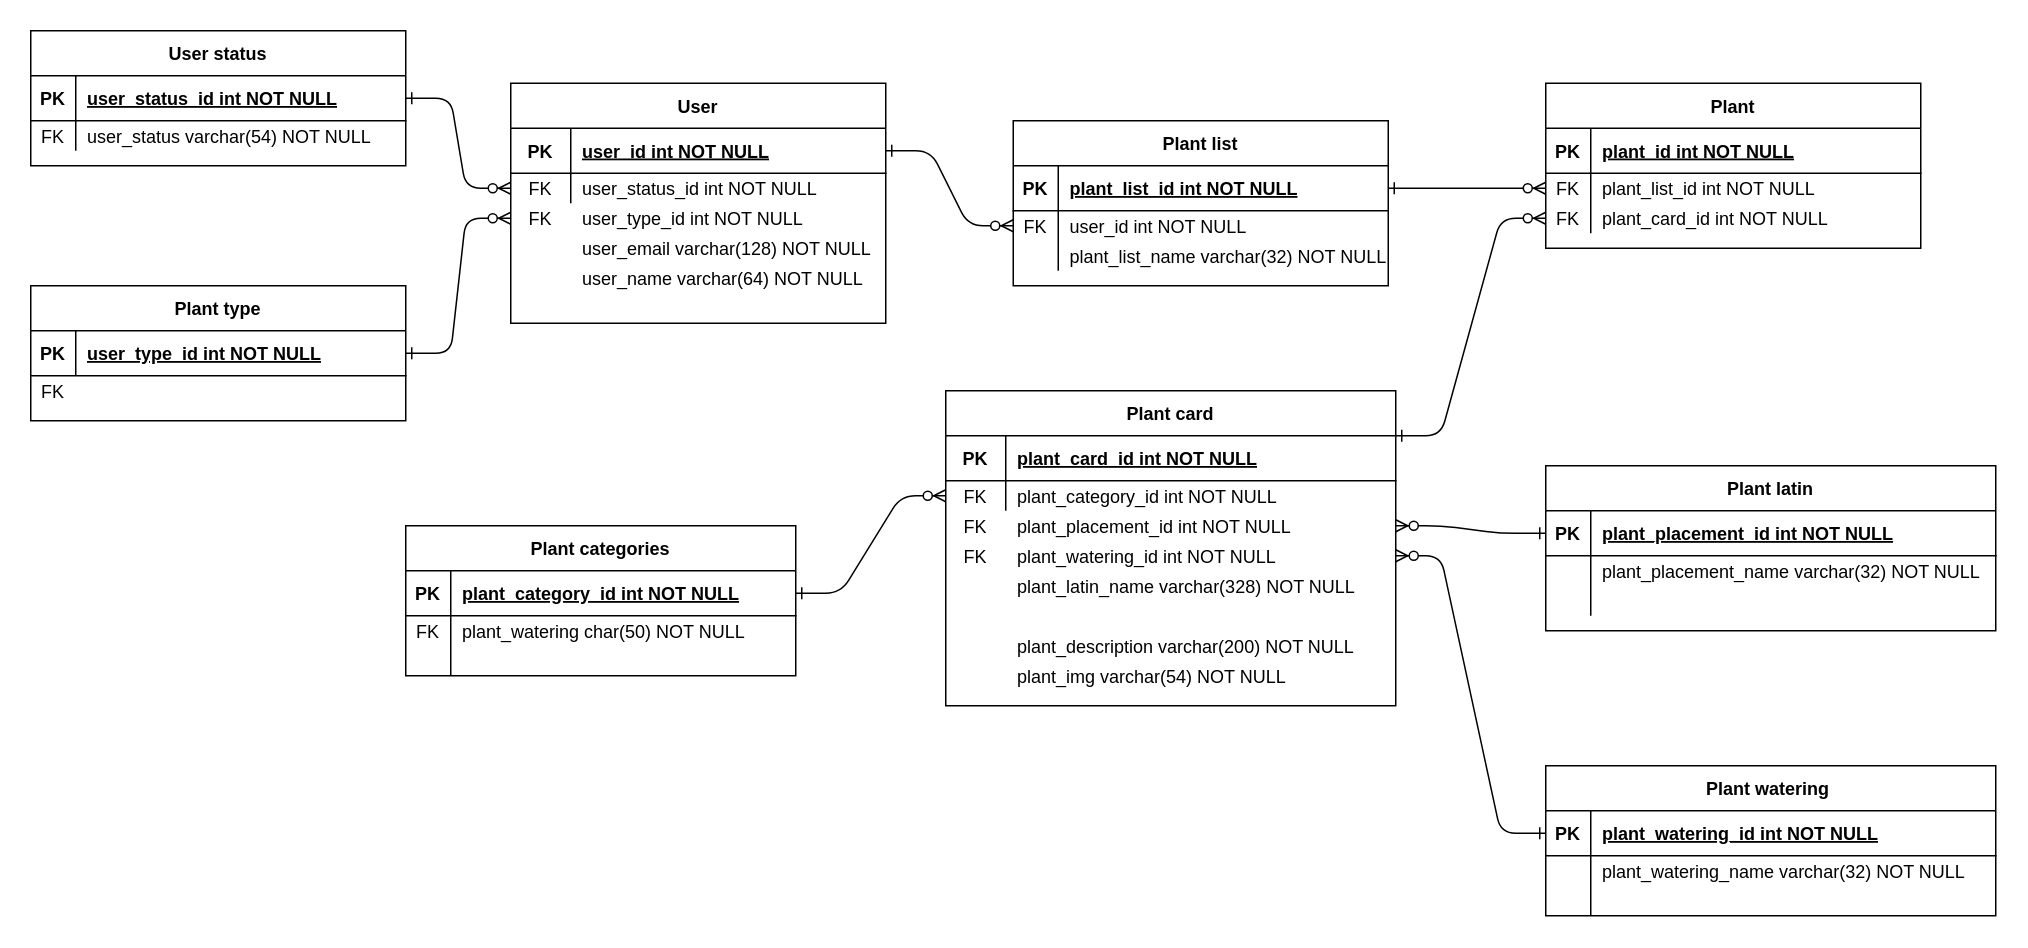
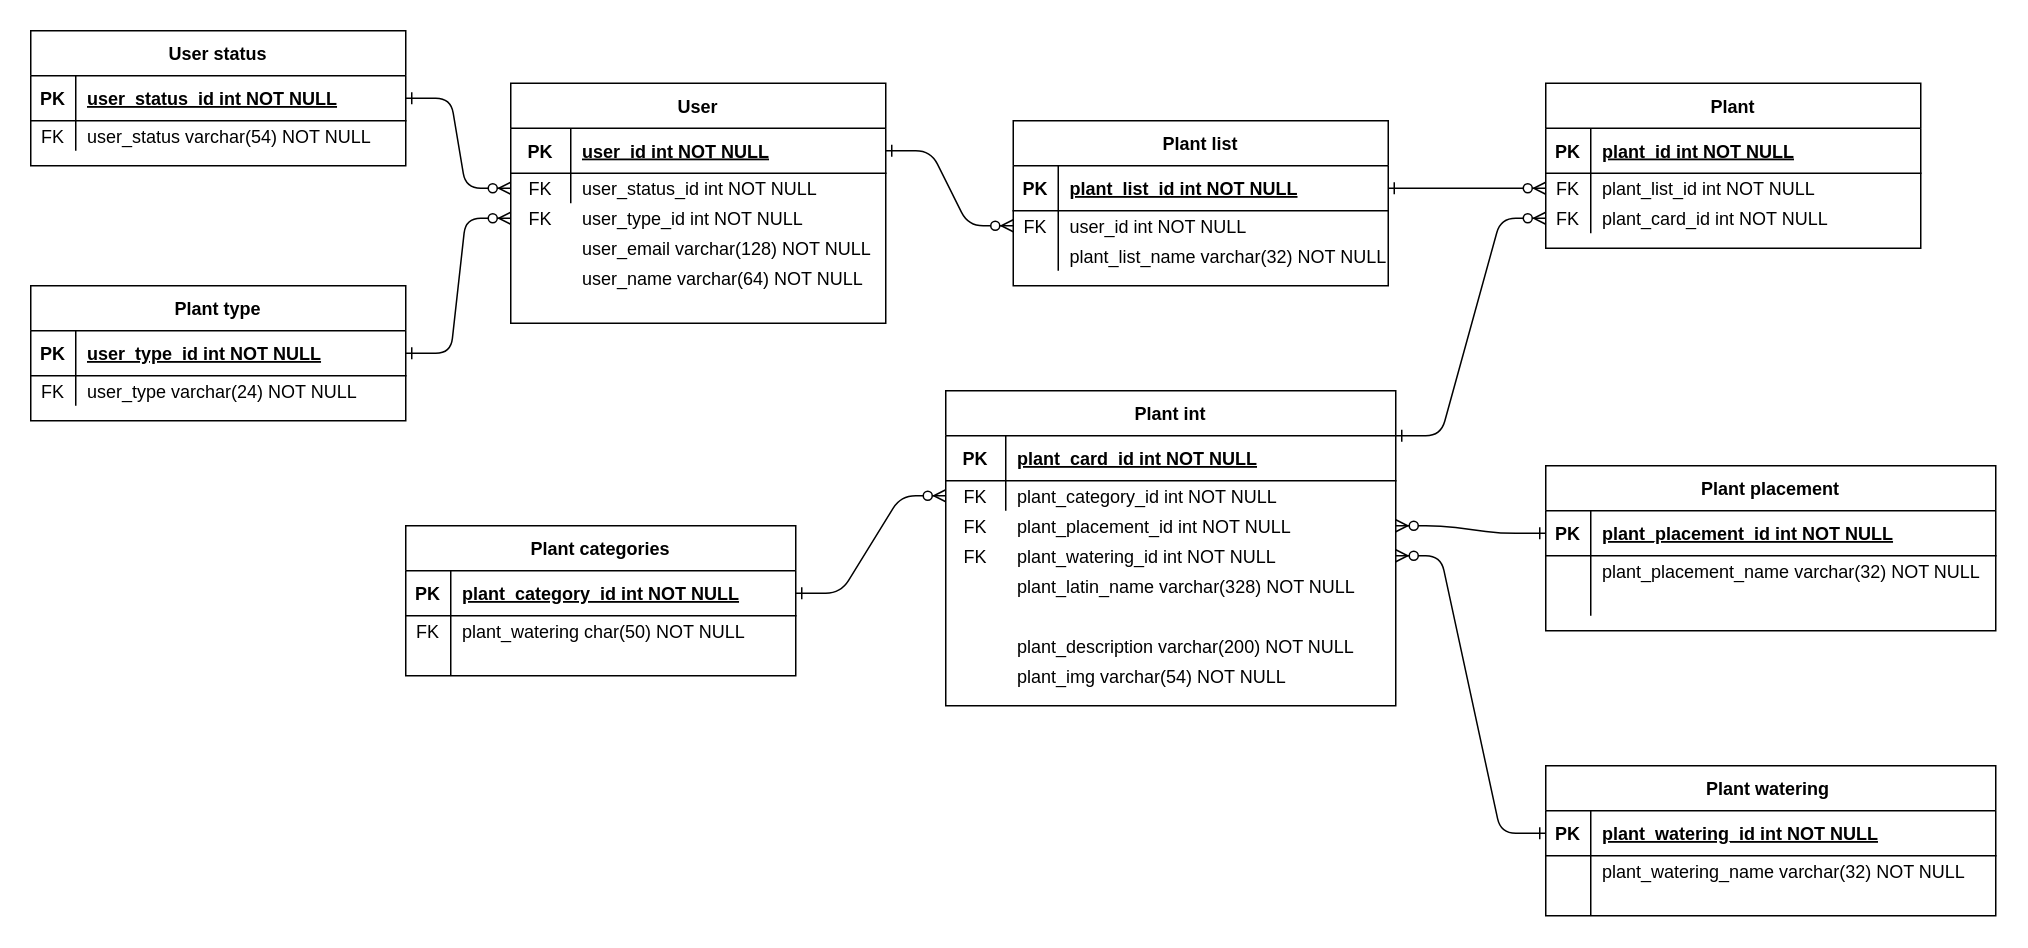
none -> (241, 391)
(1170, 414) -> (1170, 414)
(1770, 489) -> (1770, 489)
